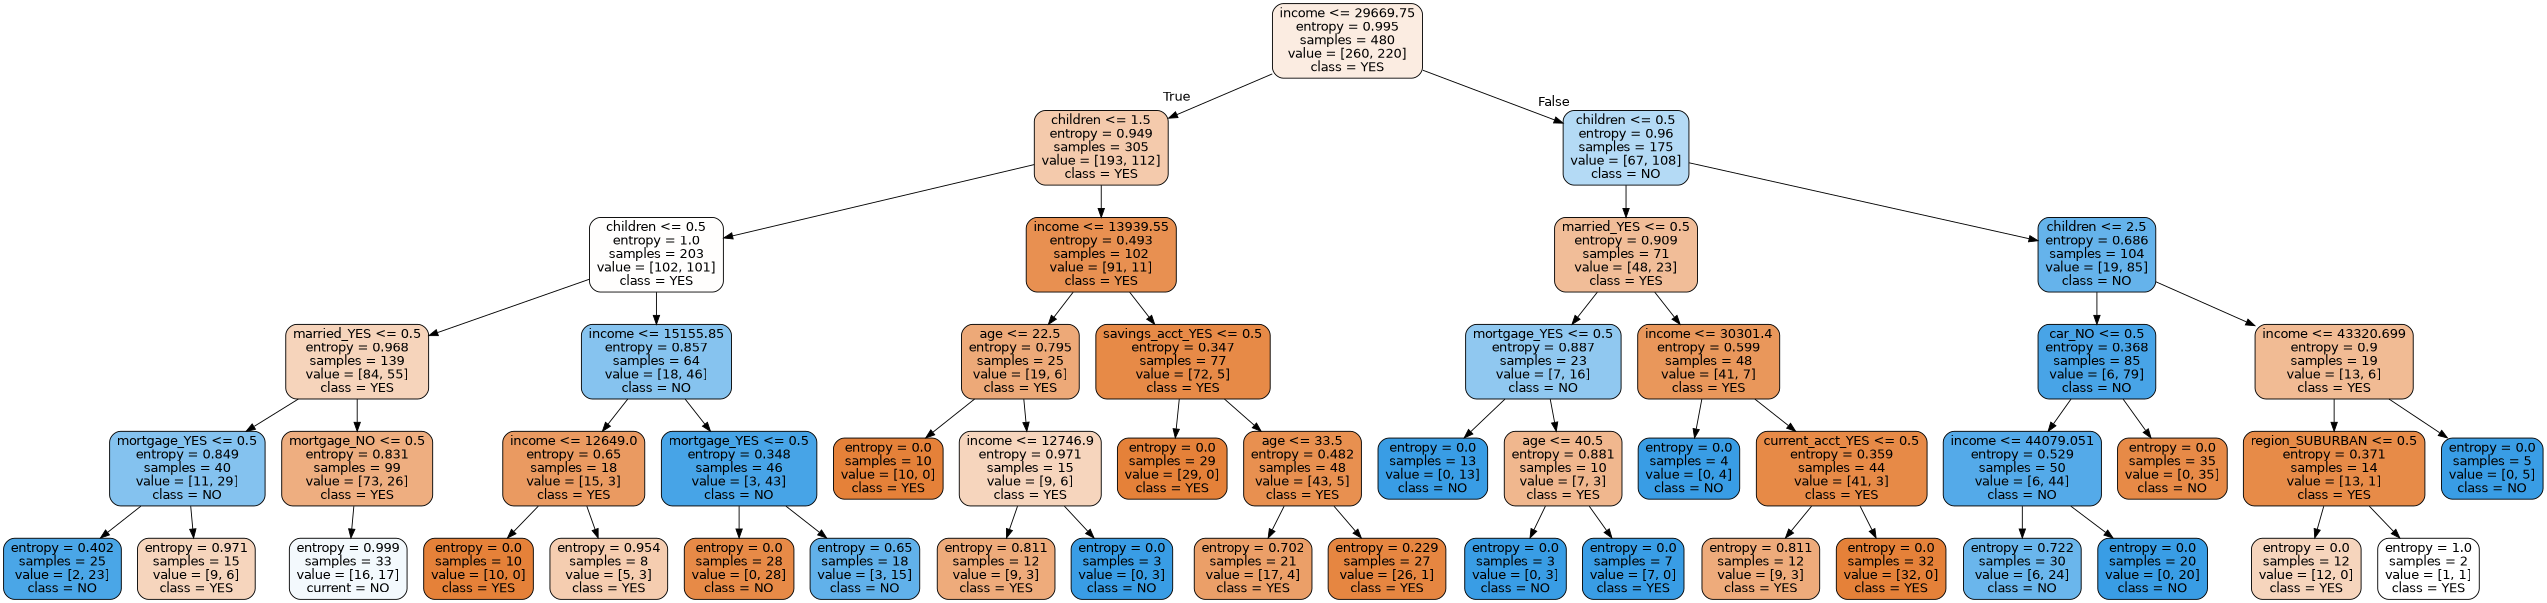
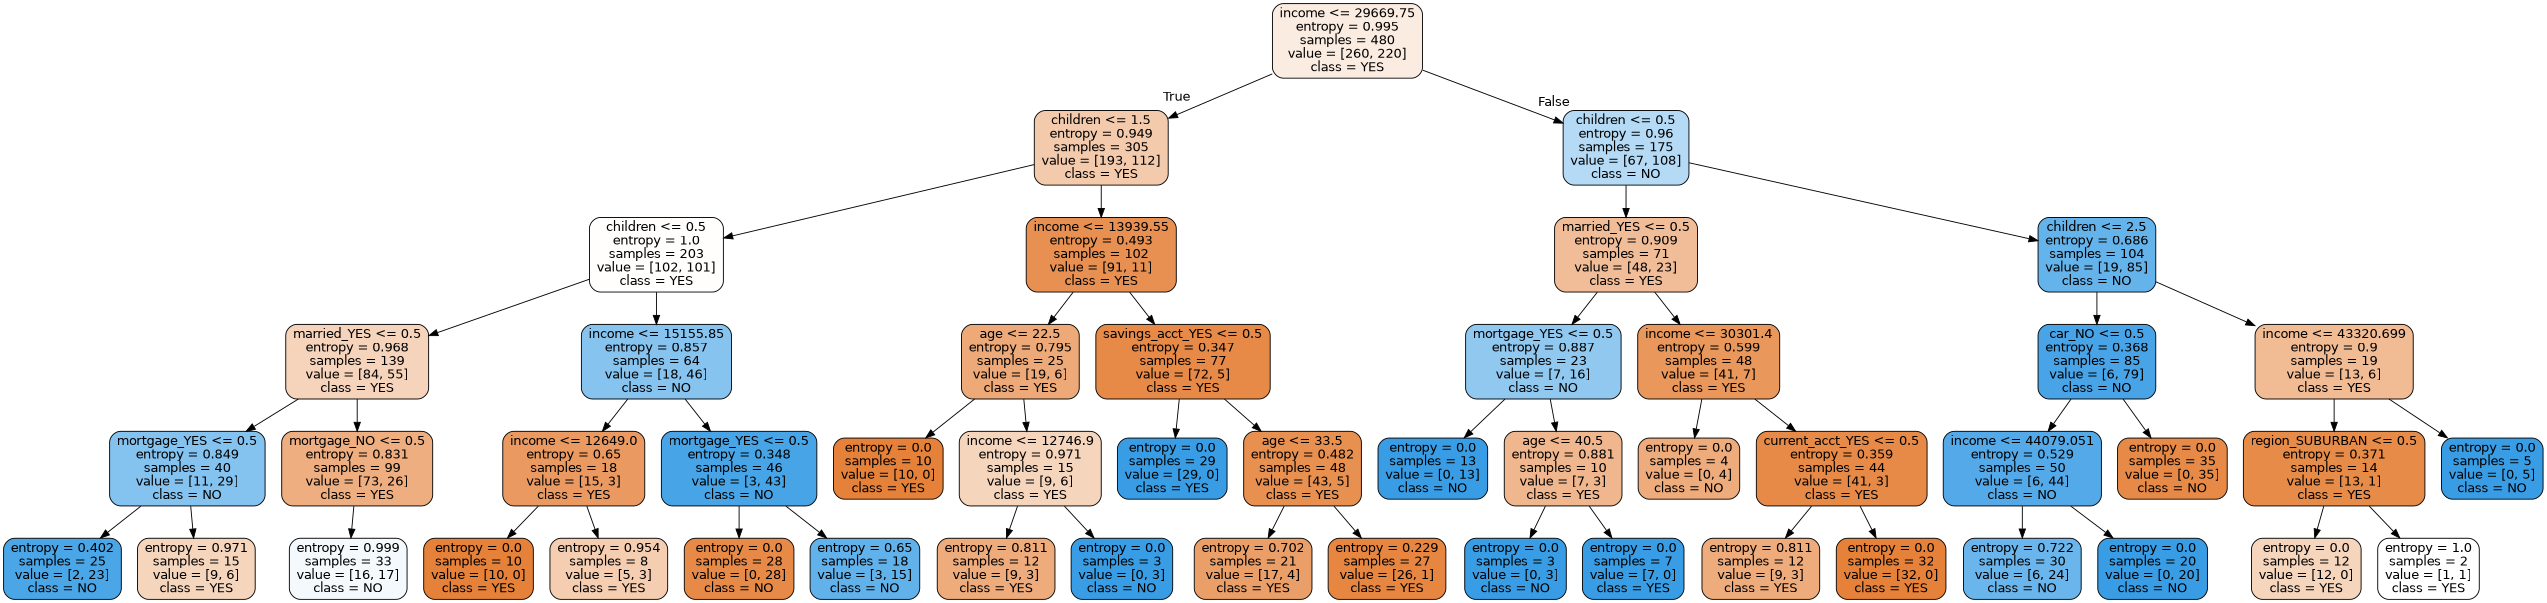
(1172, 469) -> (1172, 469)
(1689, 469) -> (1689, 469)
(348, 569) -> (348, 569)
